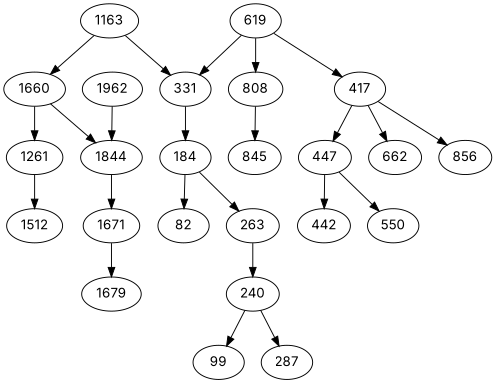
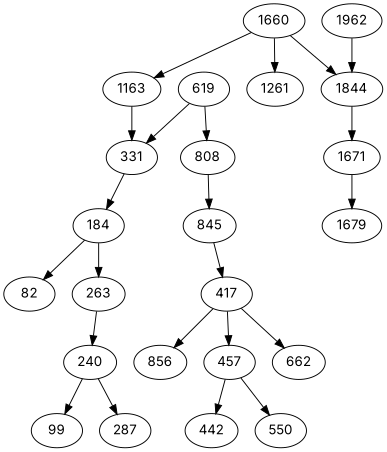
(76, 52) -> (207, 53)
(304, 52) -> (217, 255)
(325, 157) -> (230, 362)
(35, 226) -> none
